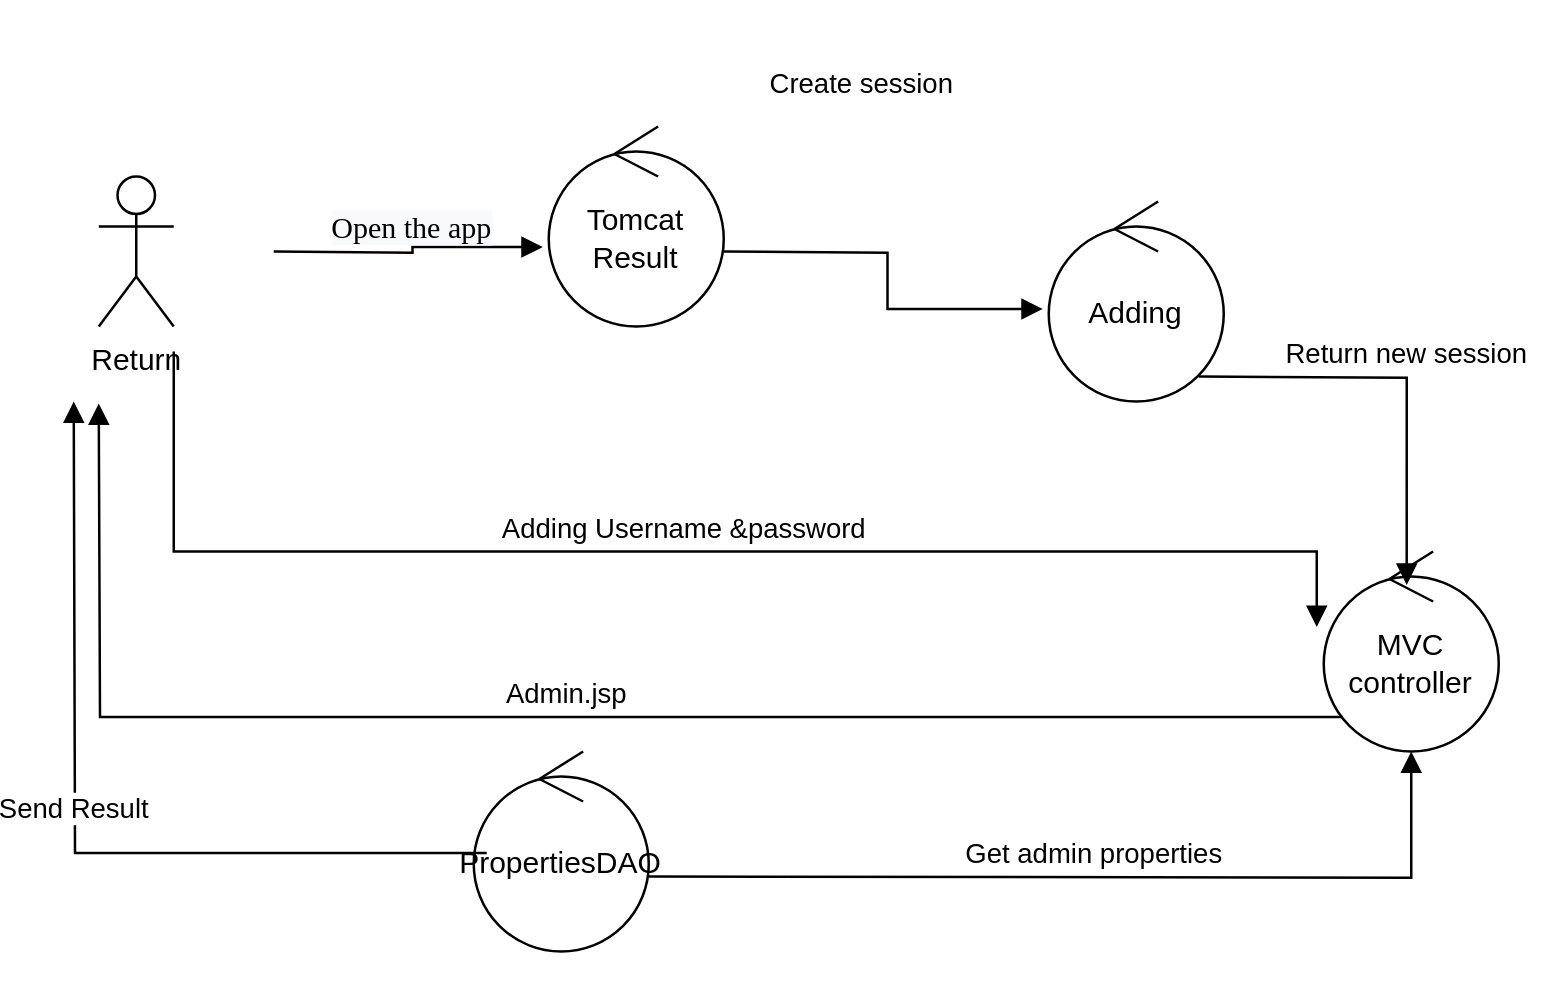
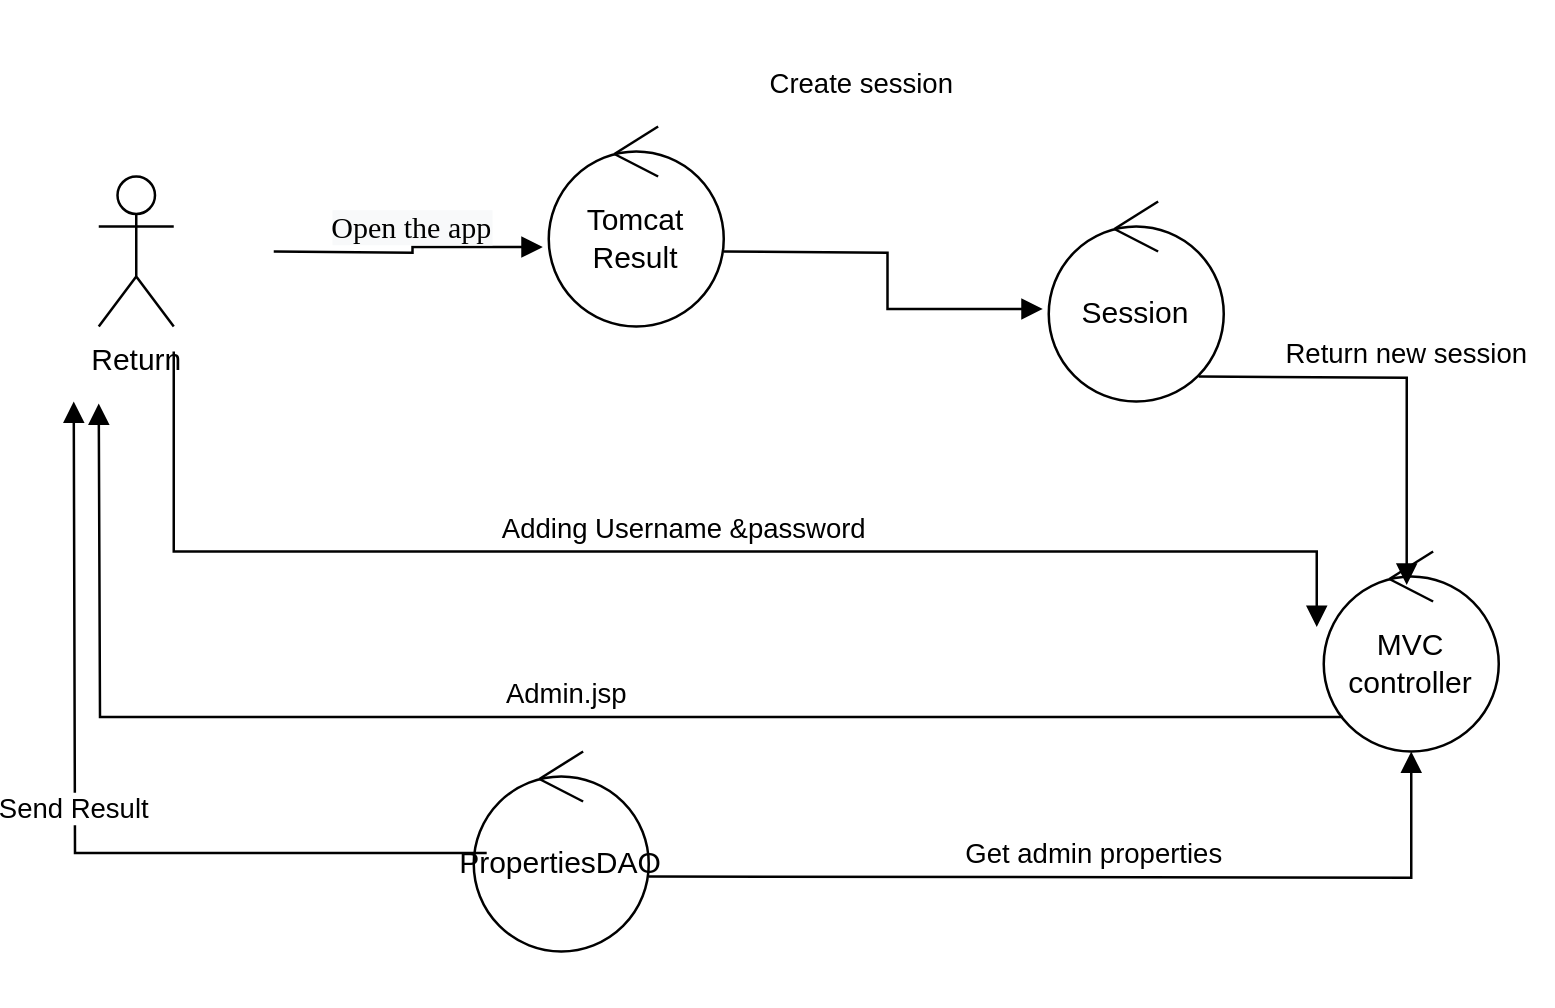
(1136, 314) -> (1136, 314)
